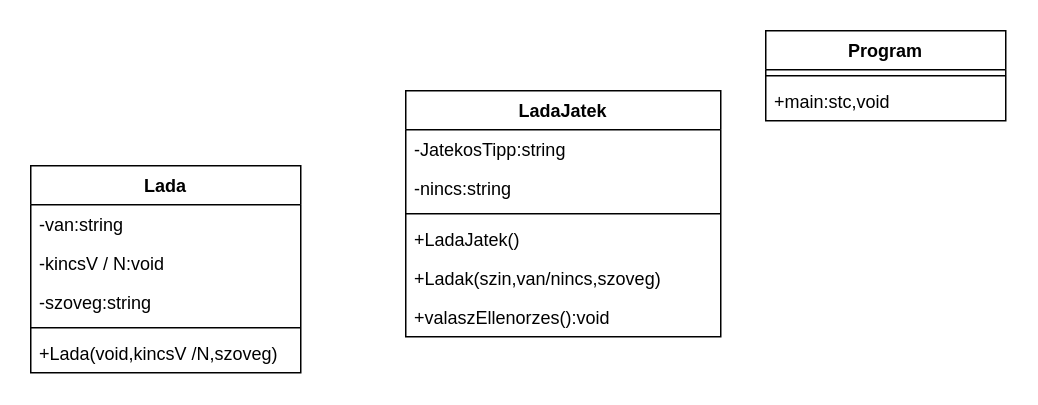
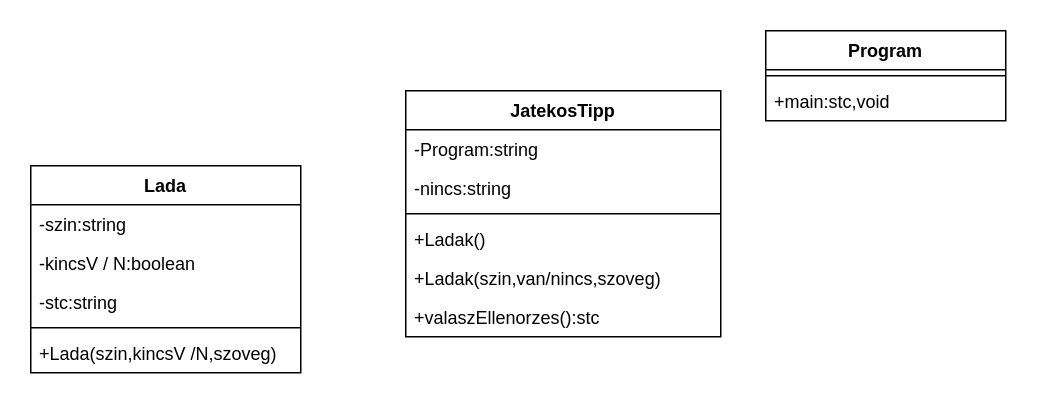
(563, 112) -> (563, 112)
(503, 151) -> (486, 151)
(91, 226) -> (93, 226)
(475, 241) -> (455, 241)
(109, 265) -> (124, 265)
(106, 304) -> (91, 304)
(524, 319) -> (521, 319)
(167, 366) -> (167, 366)
